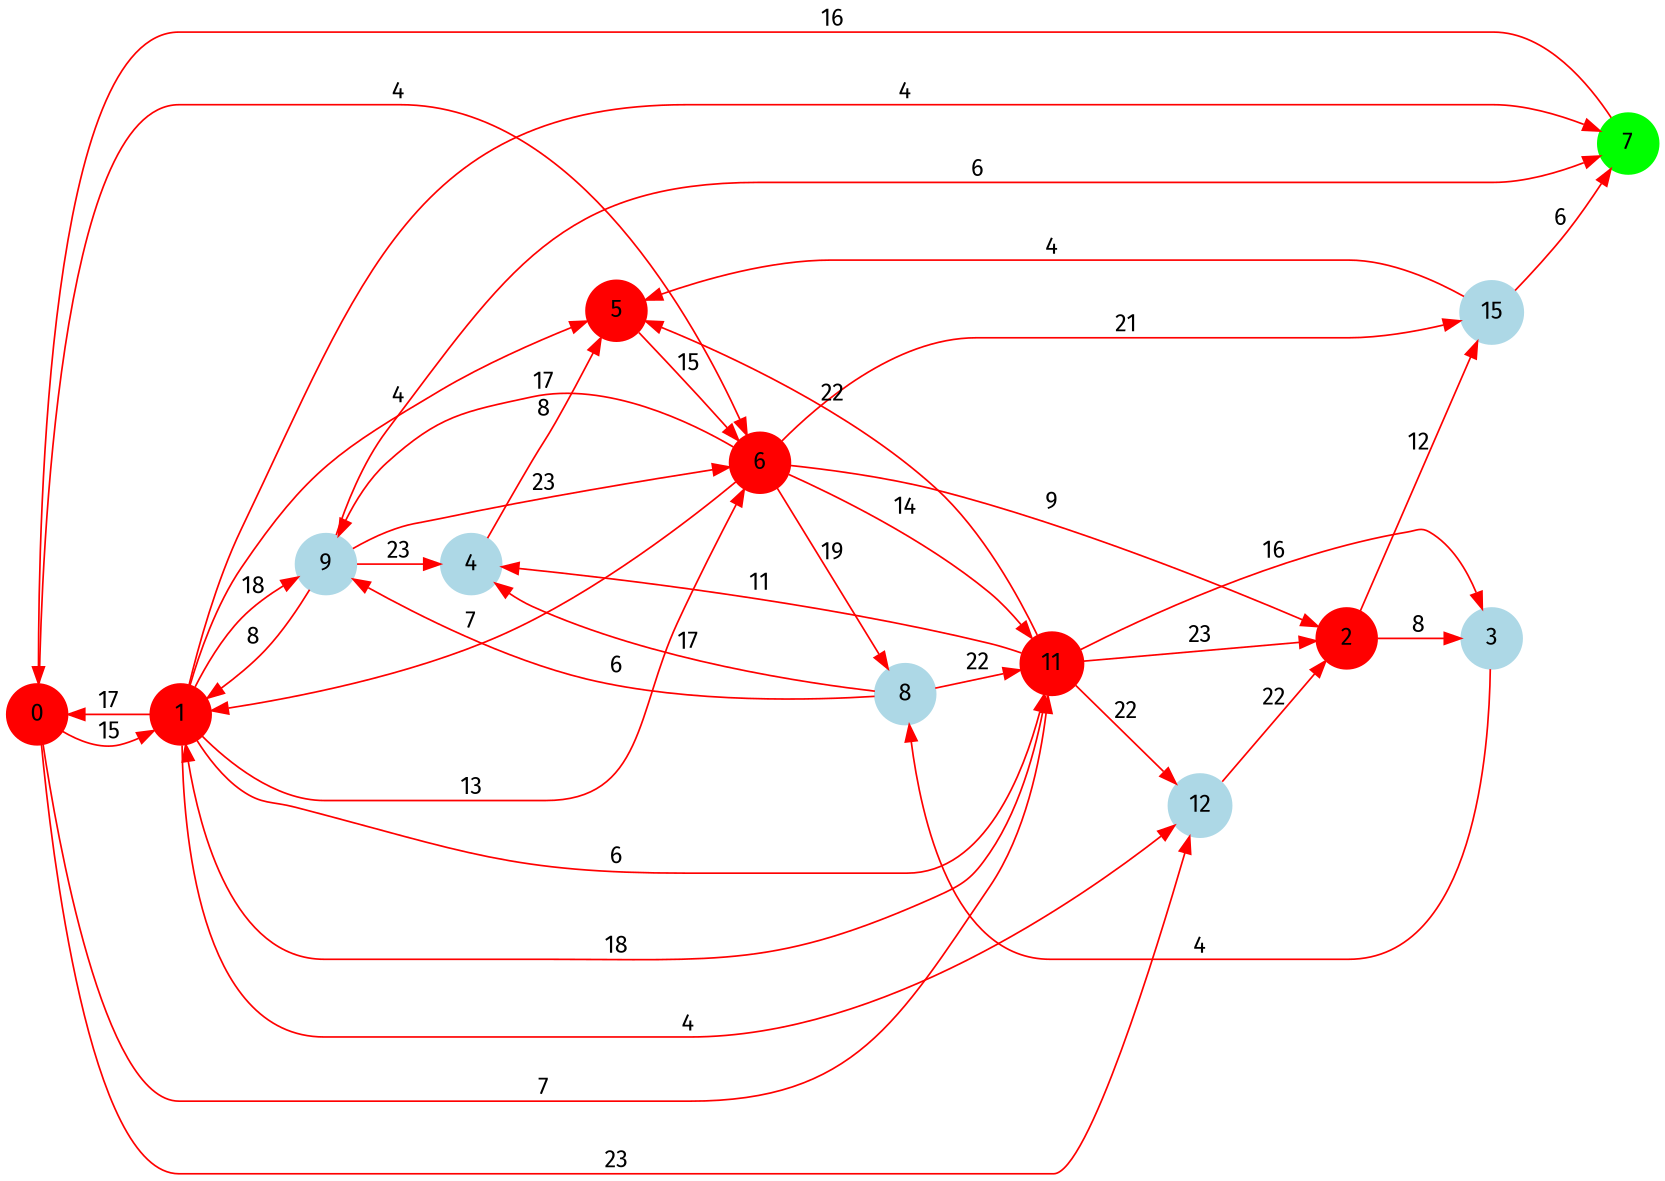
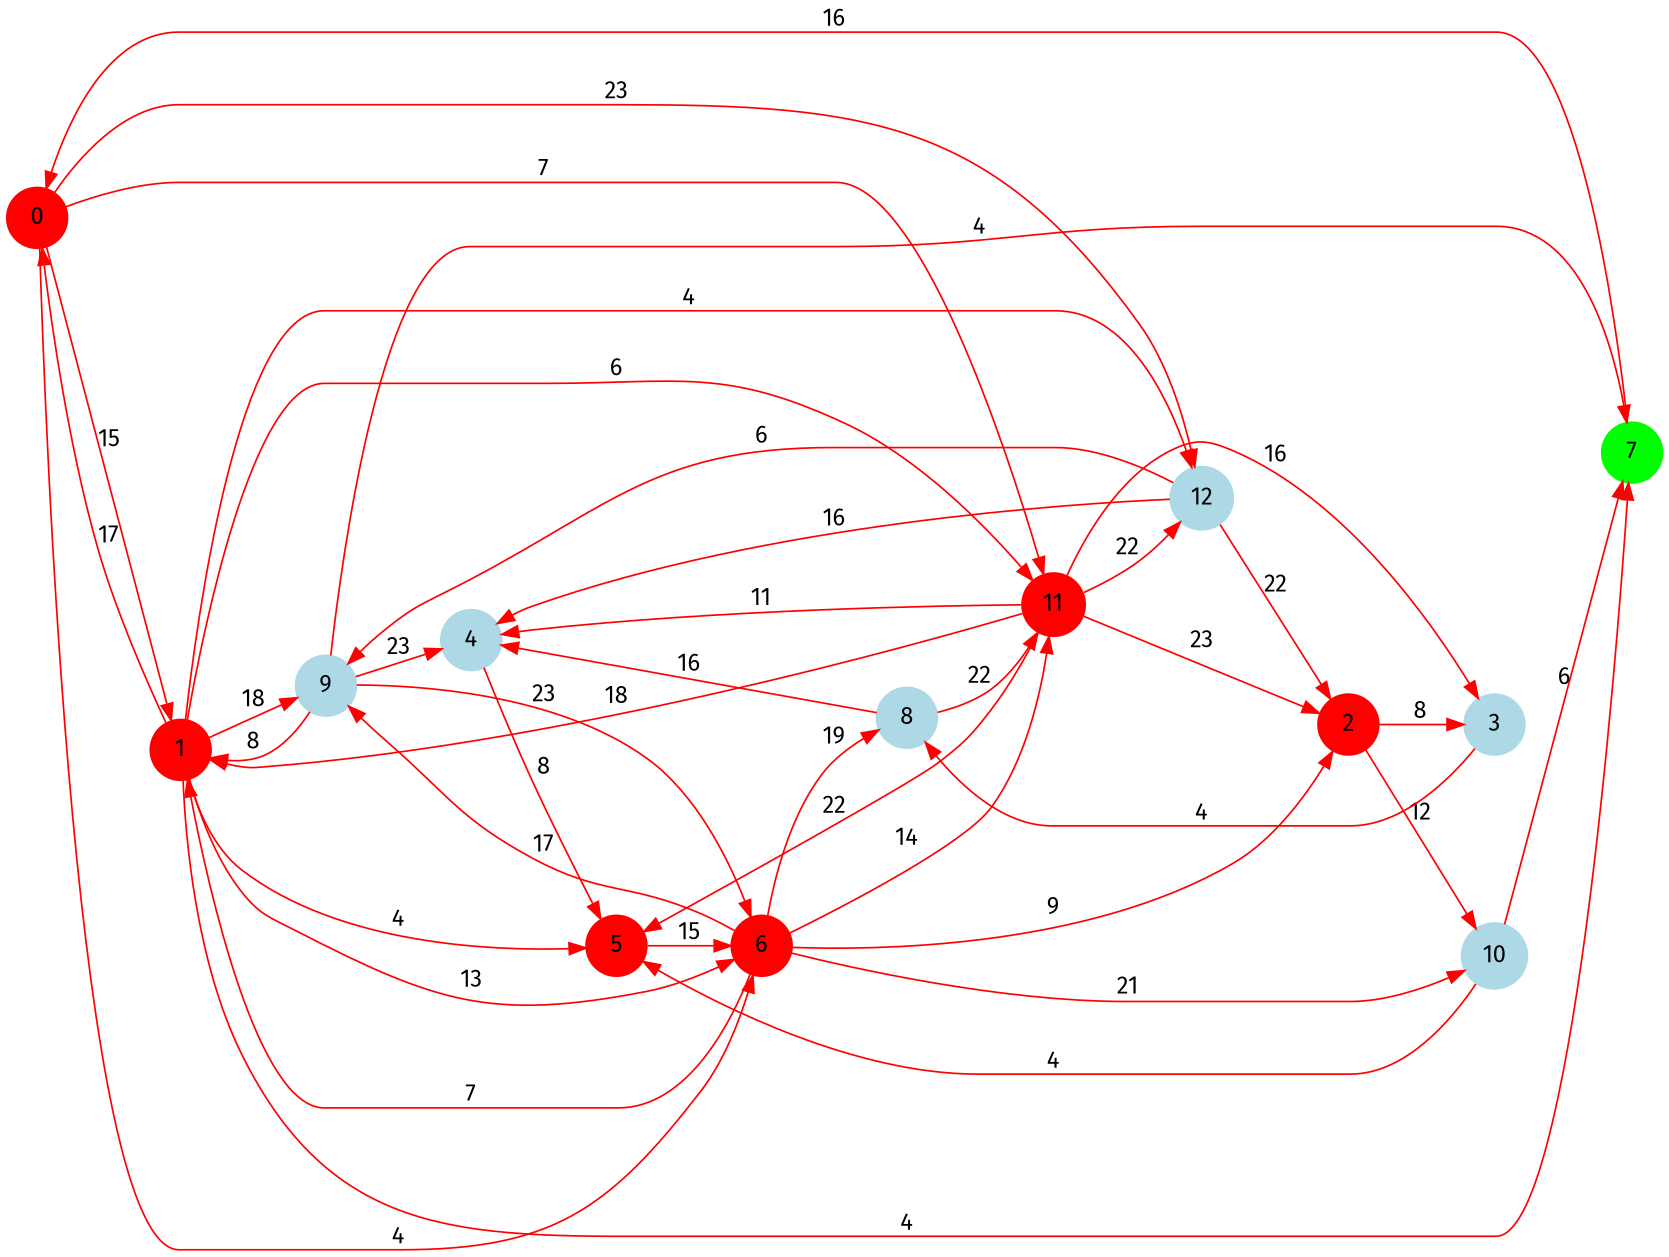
(978, 170) -> (980, 227)
(1492, 312) -> (1494, 956)
none -> (837, 533)
(688, 643) -> (689, 665)
(612, 684) -> (744, 454)
